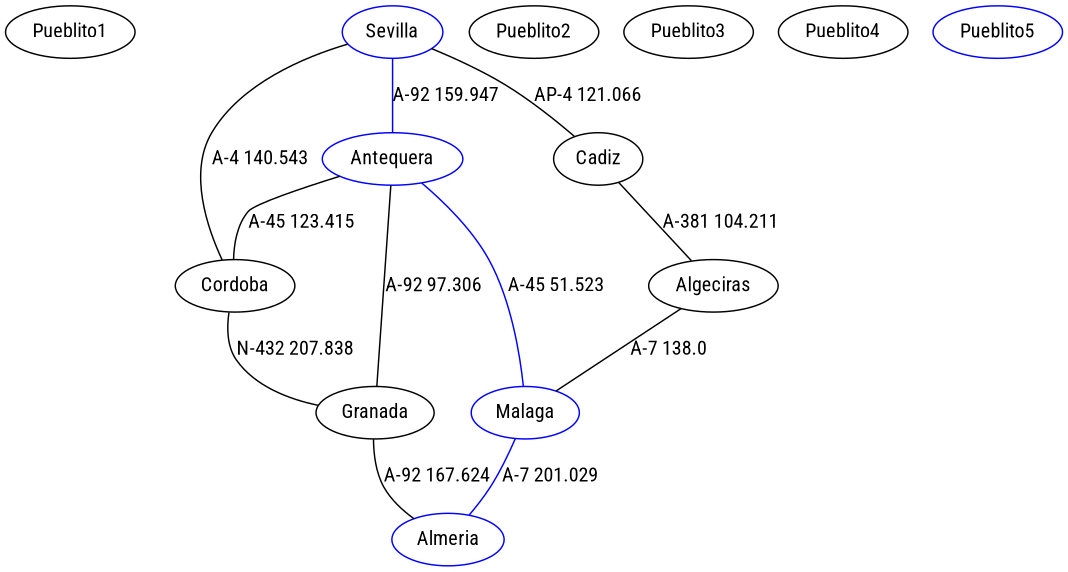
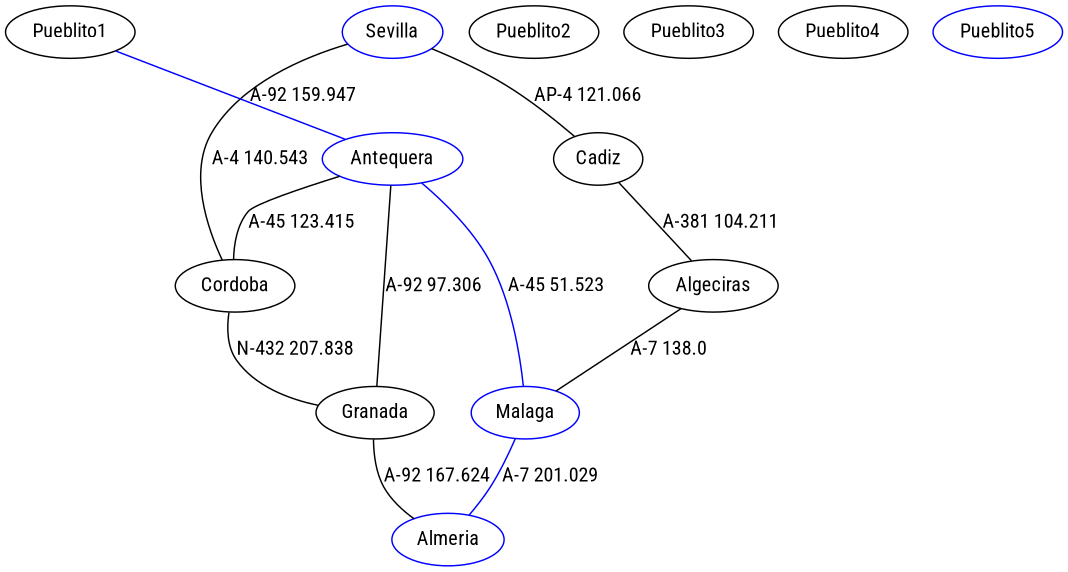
(393, 96) -> (230, 95)
